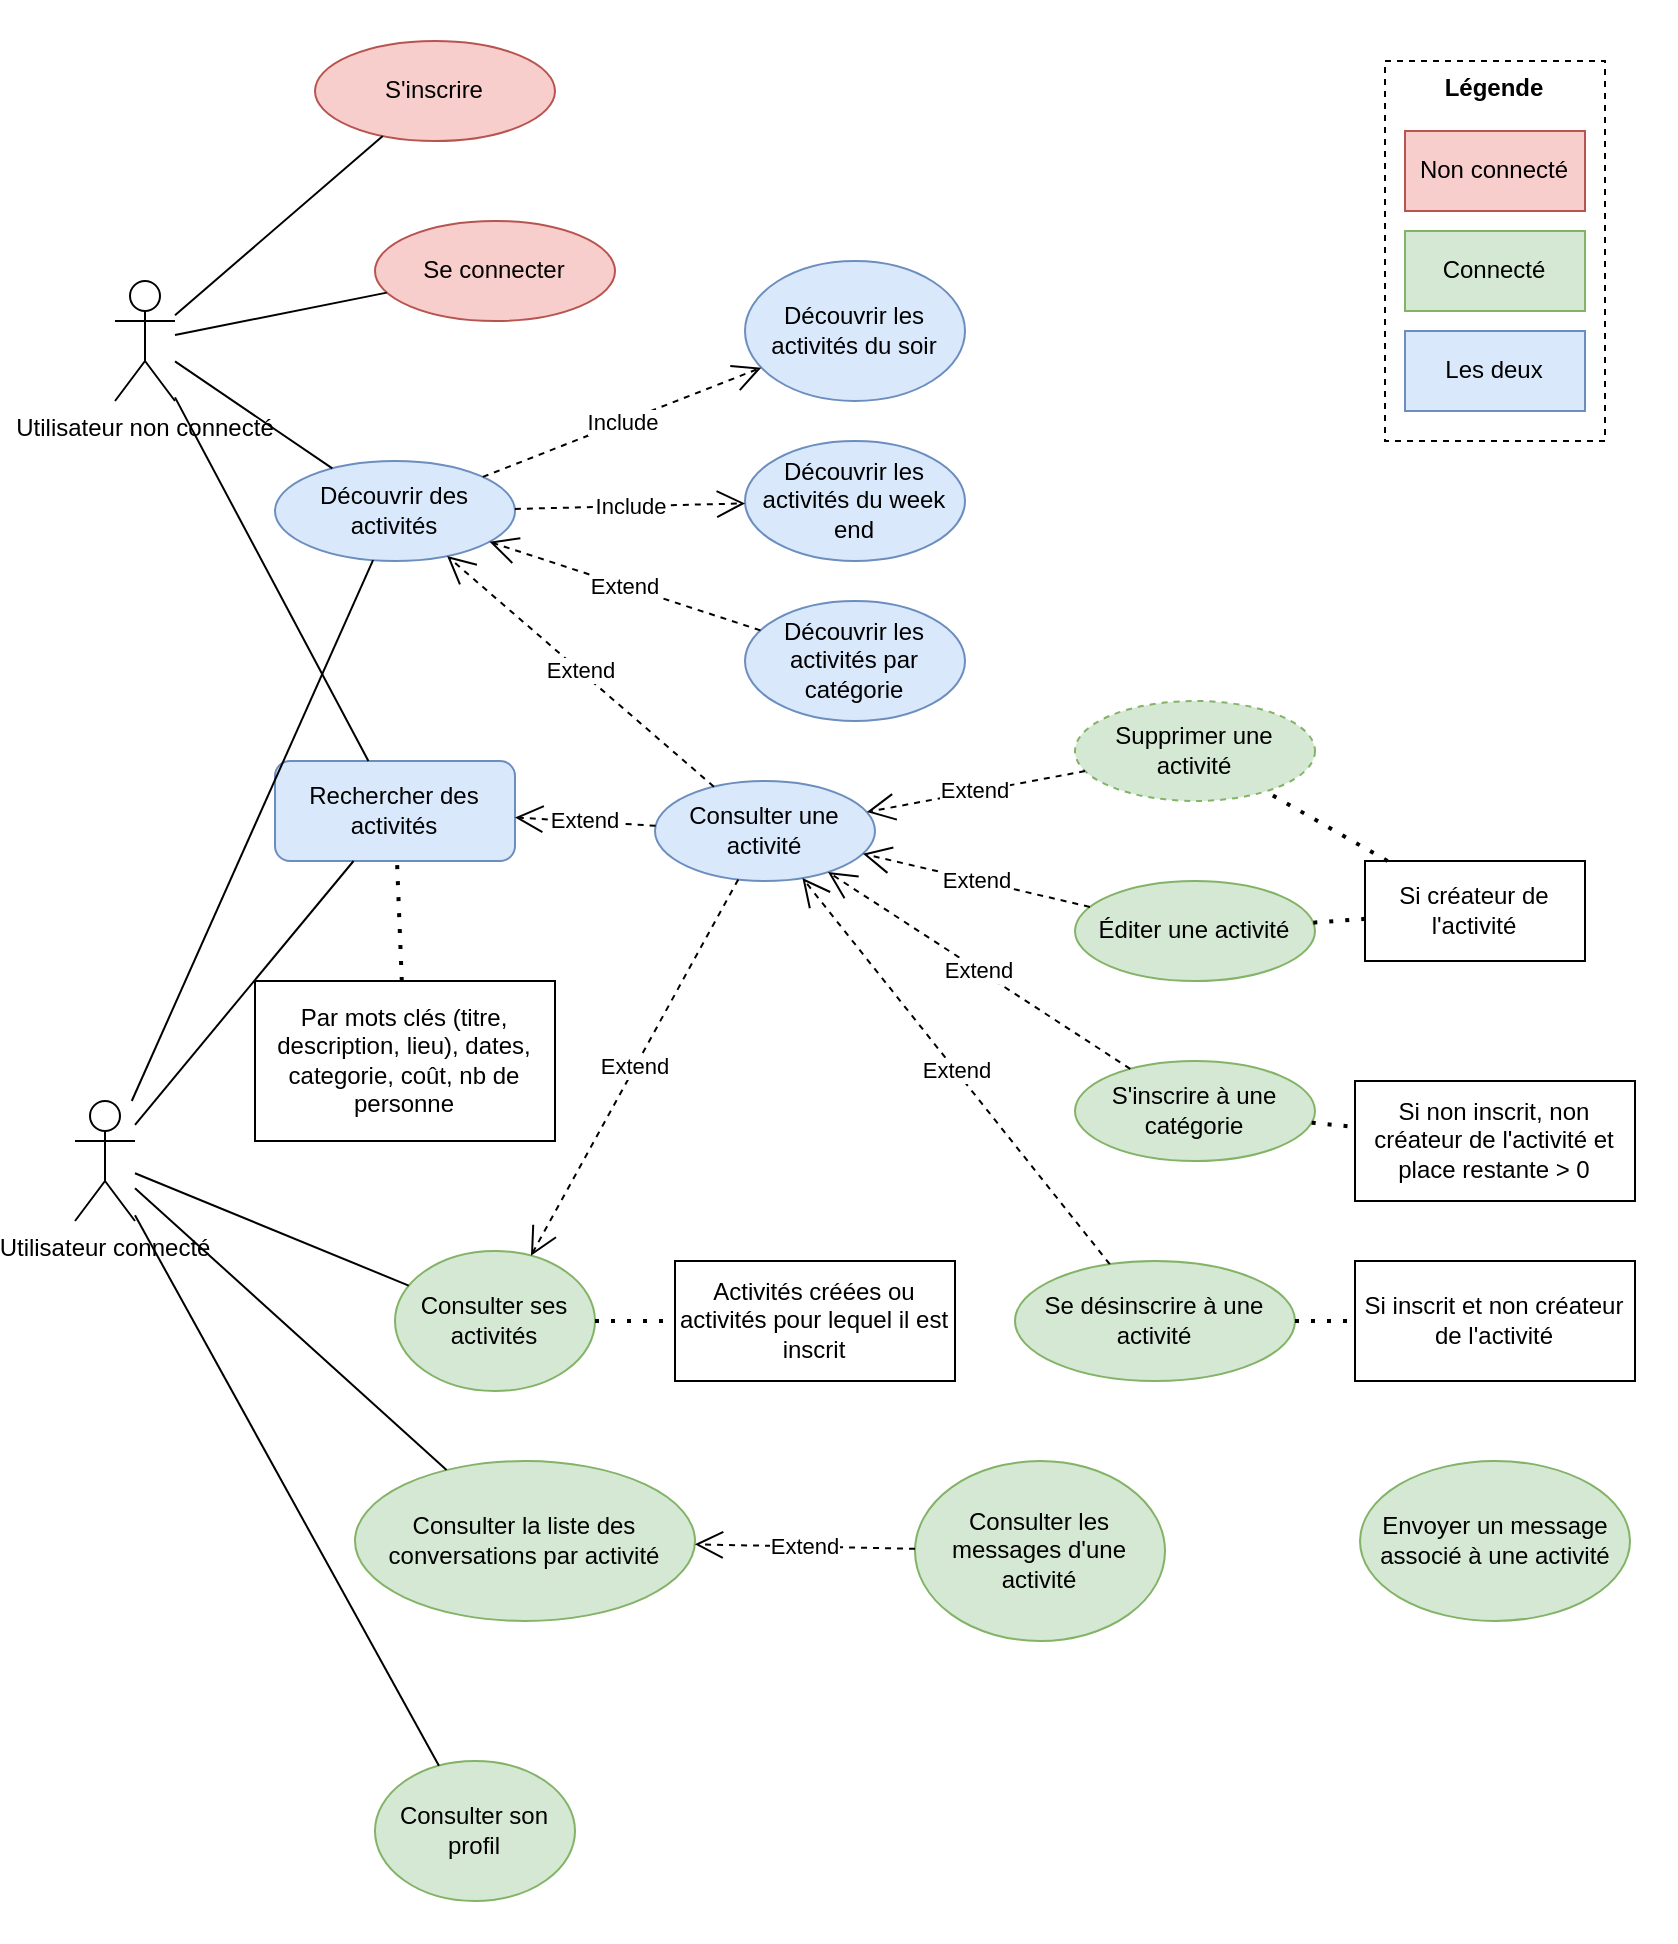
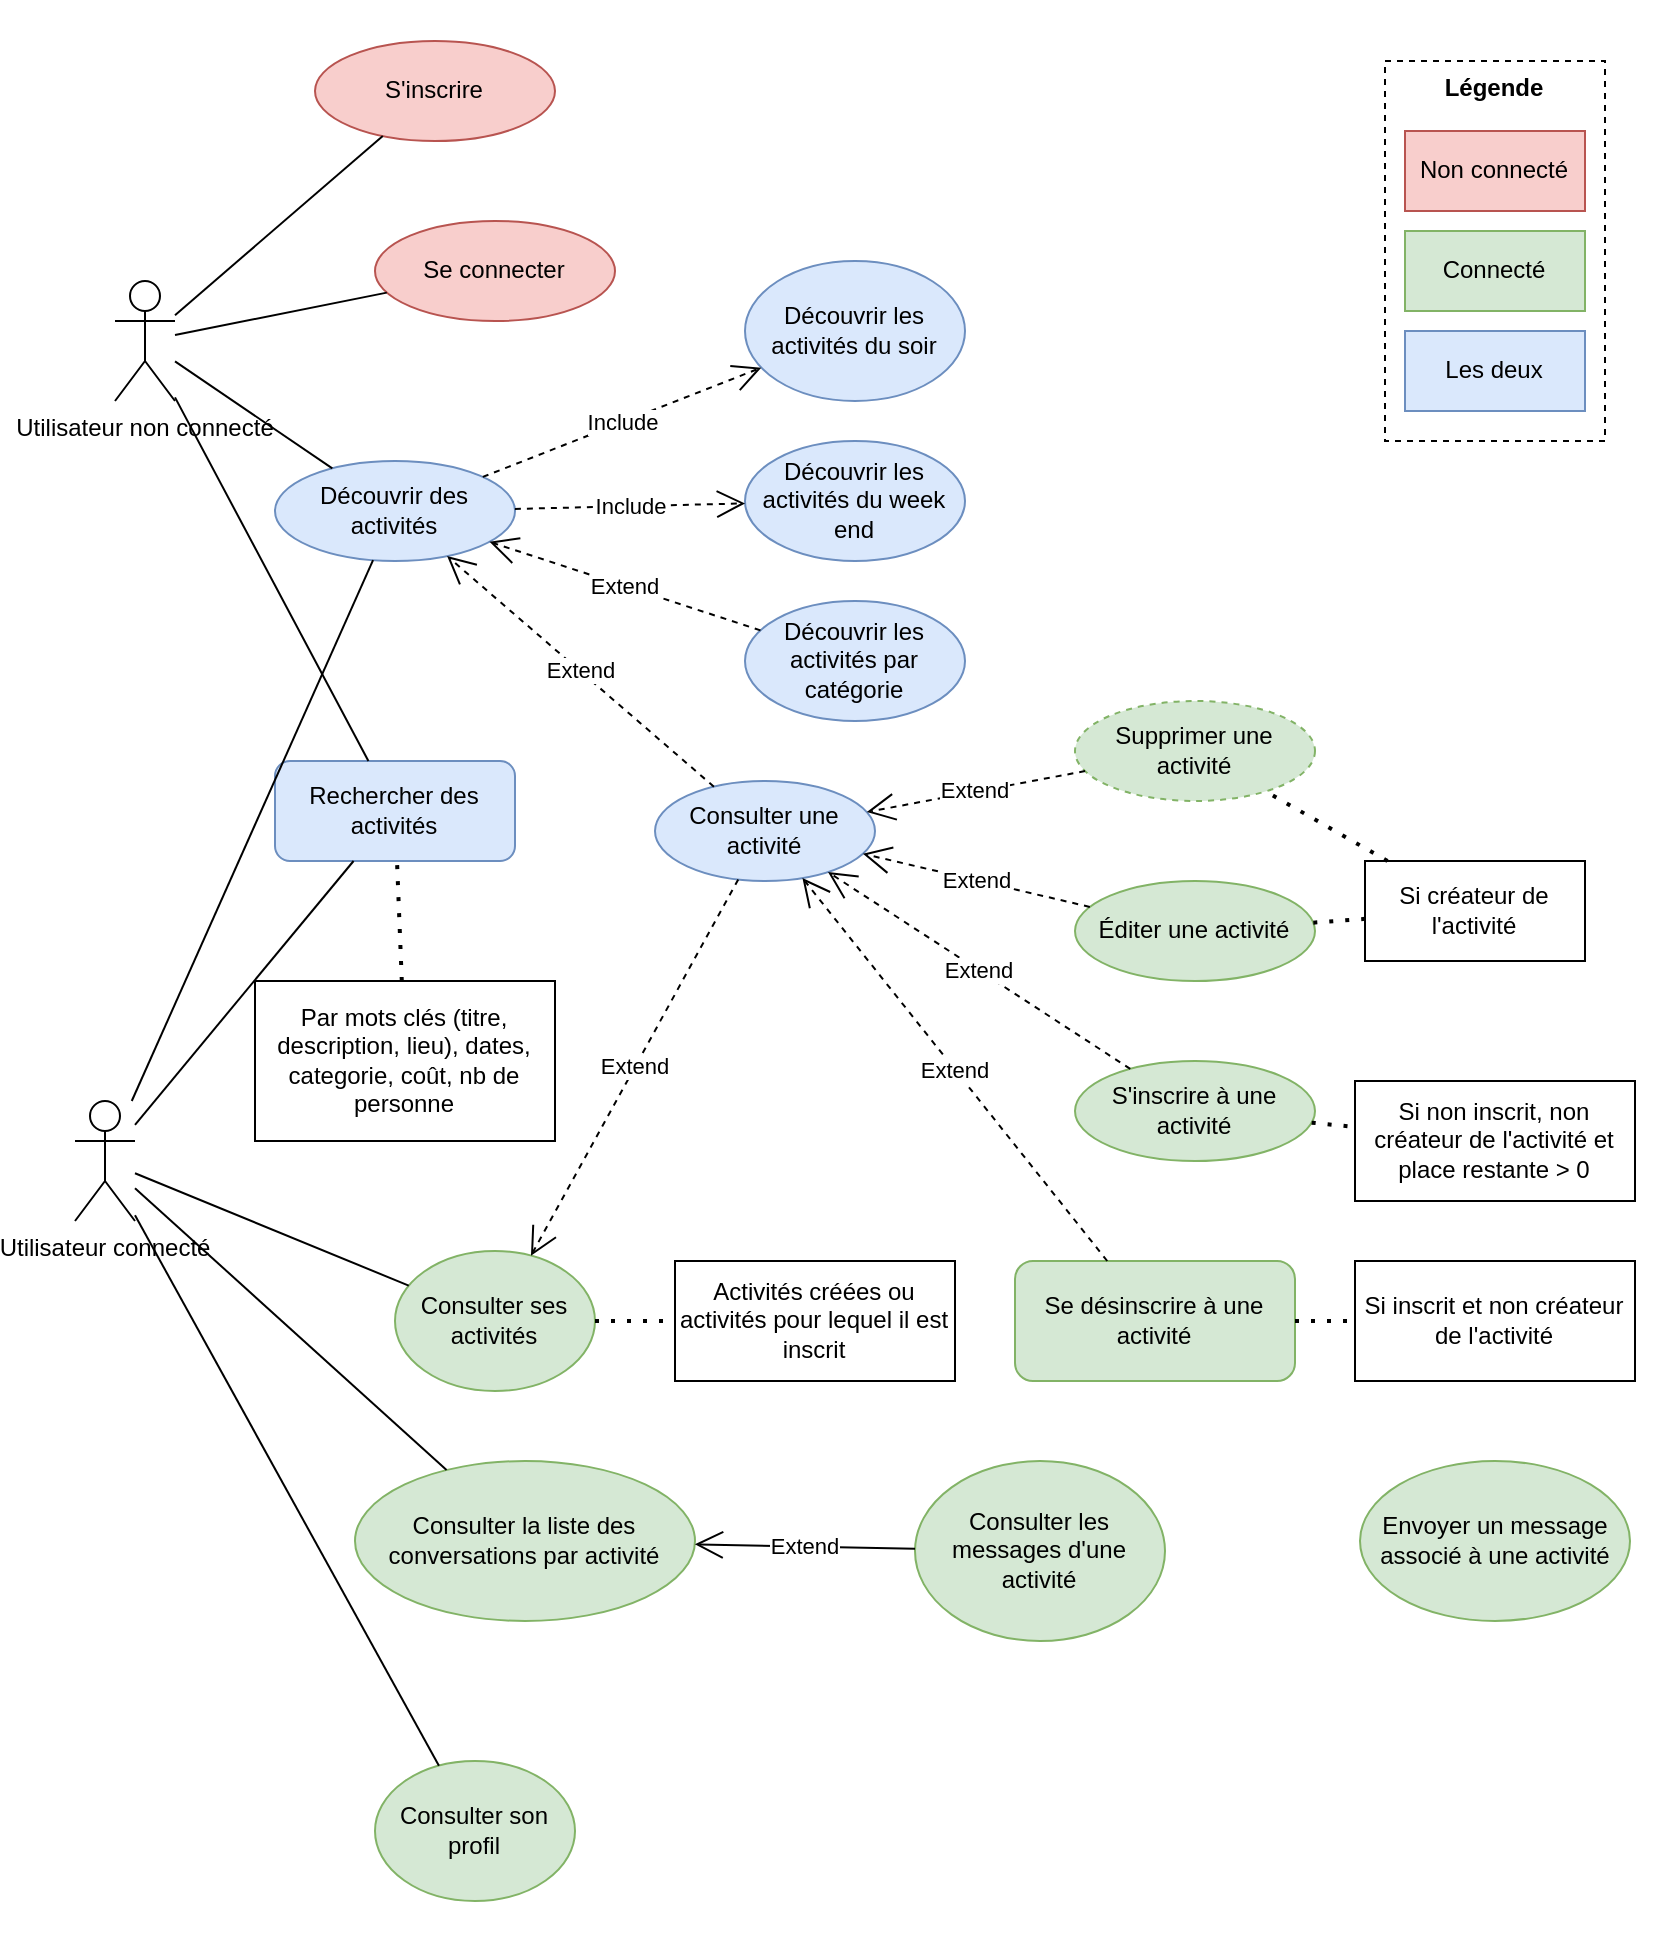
(588, 822) -> none
(1195, 1111) -> (1195, 1111)
(1155, 1321) -> (1155, 1321)
(877, 1548) -> (877, 1548)
